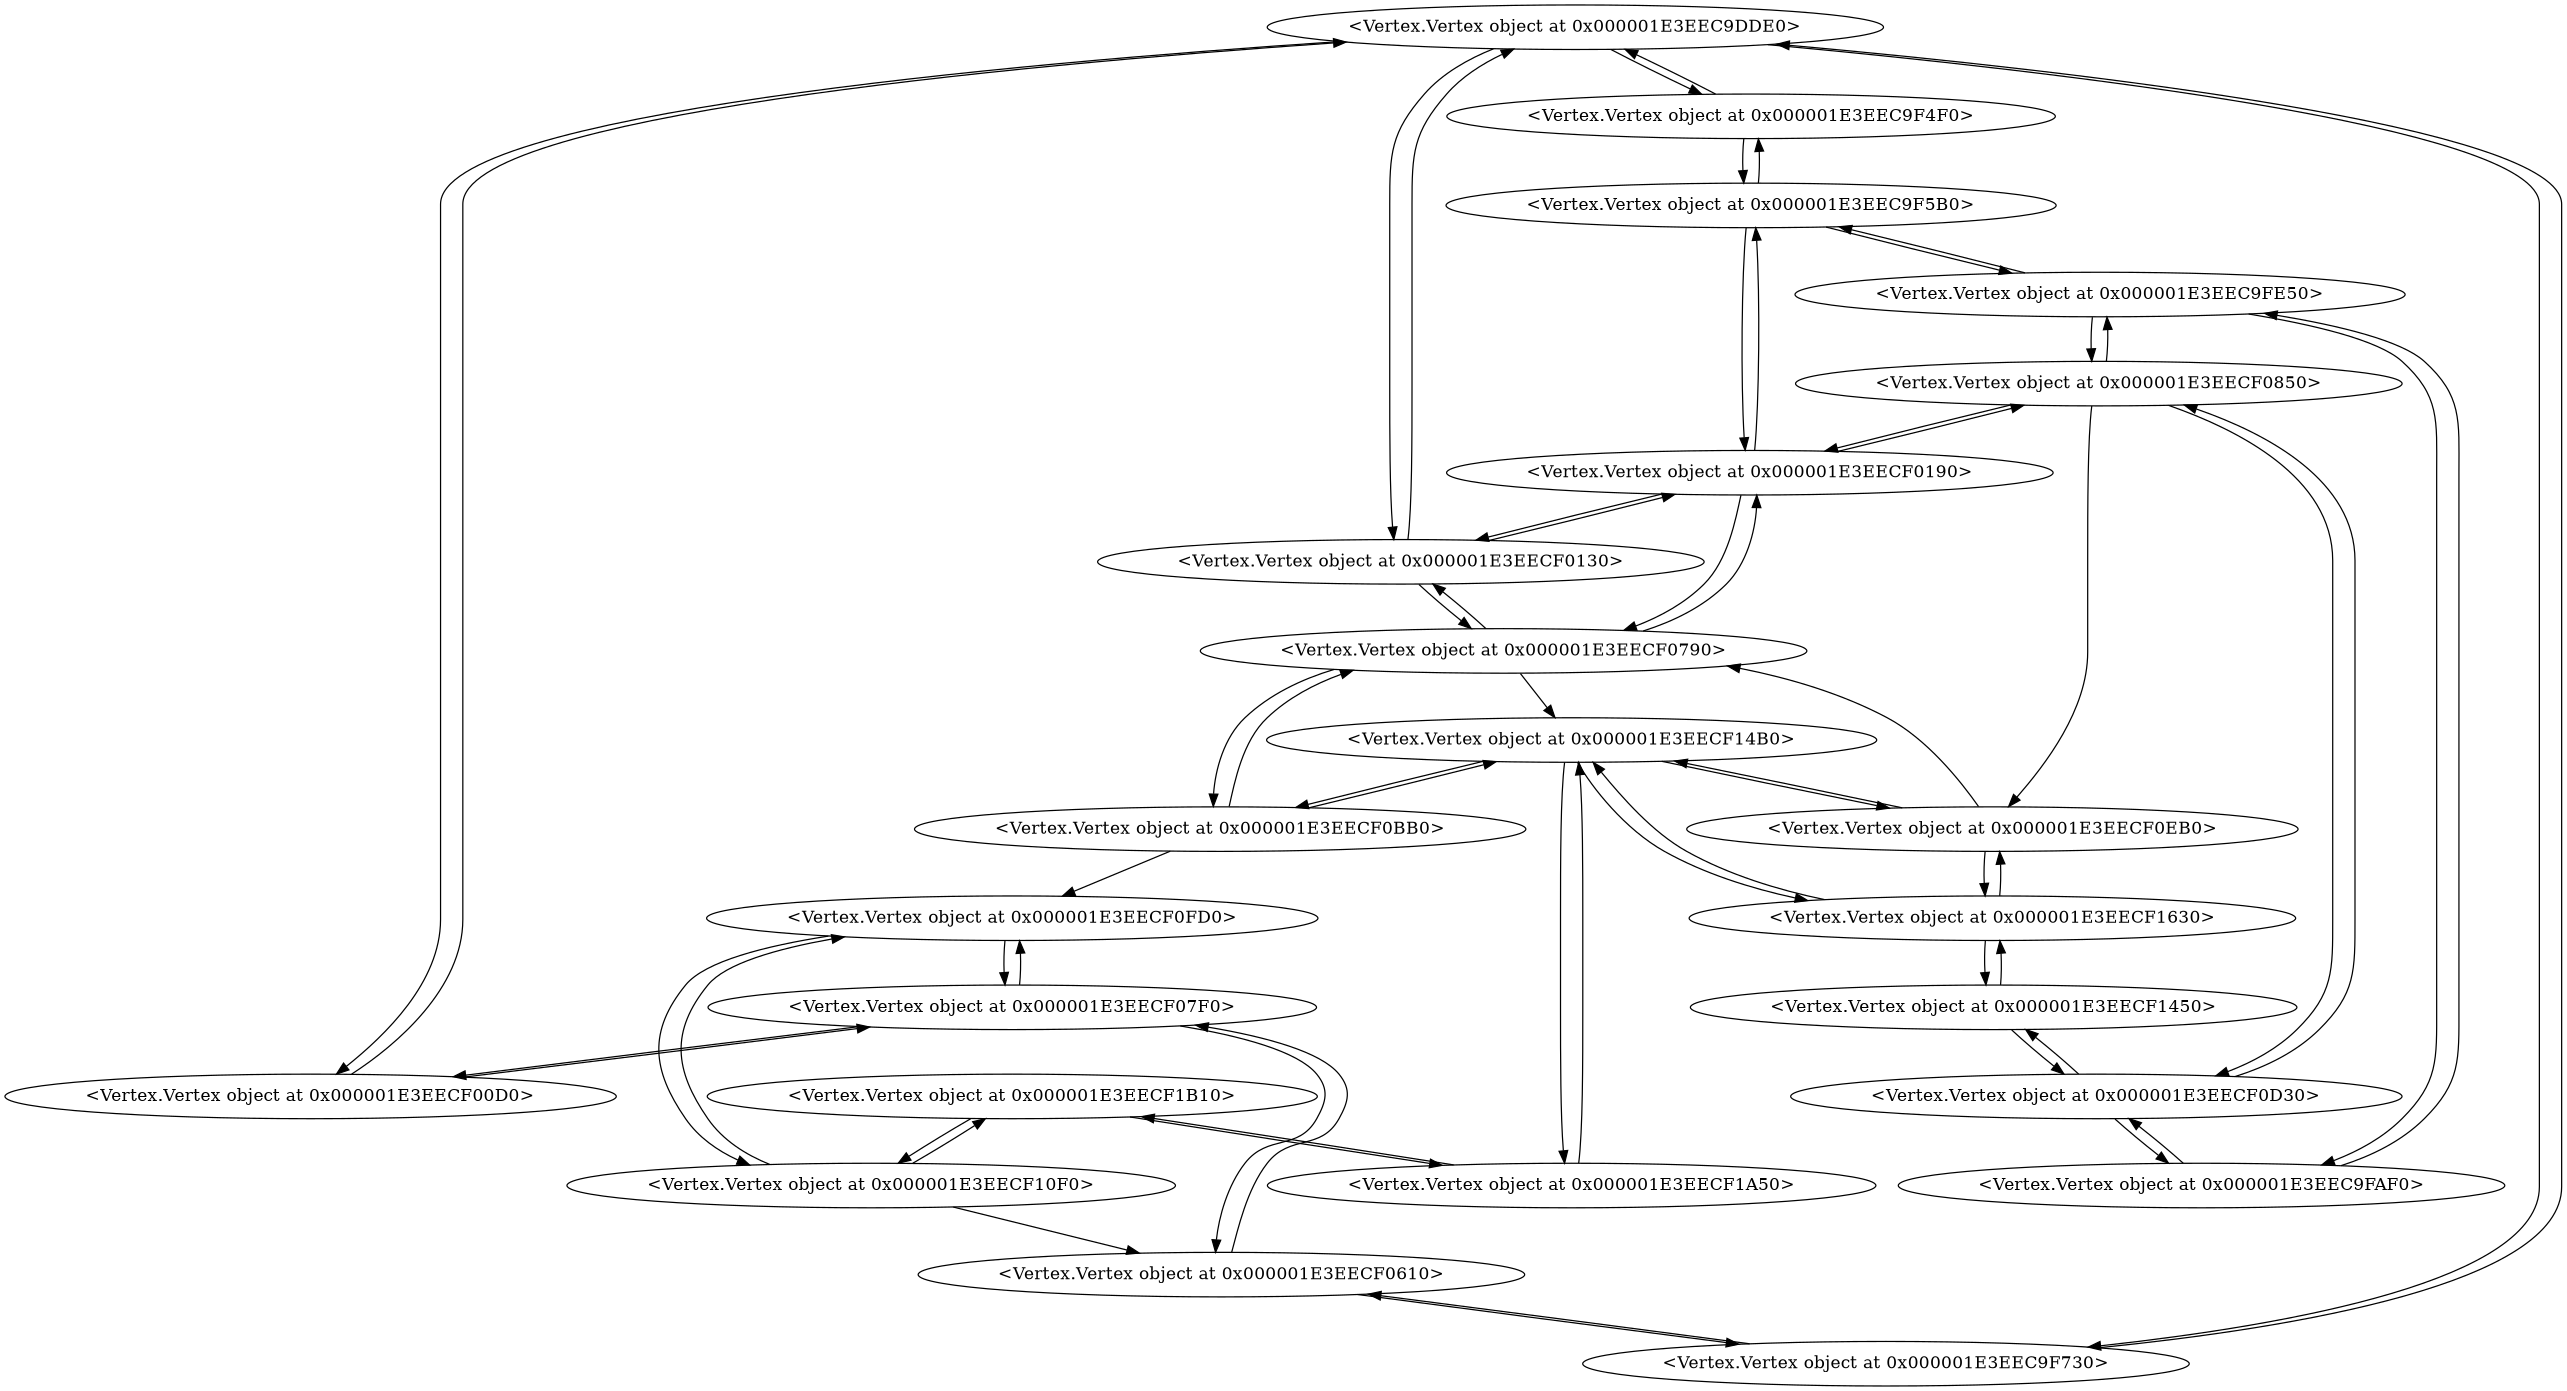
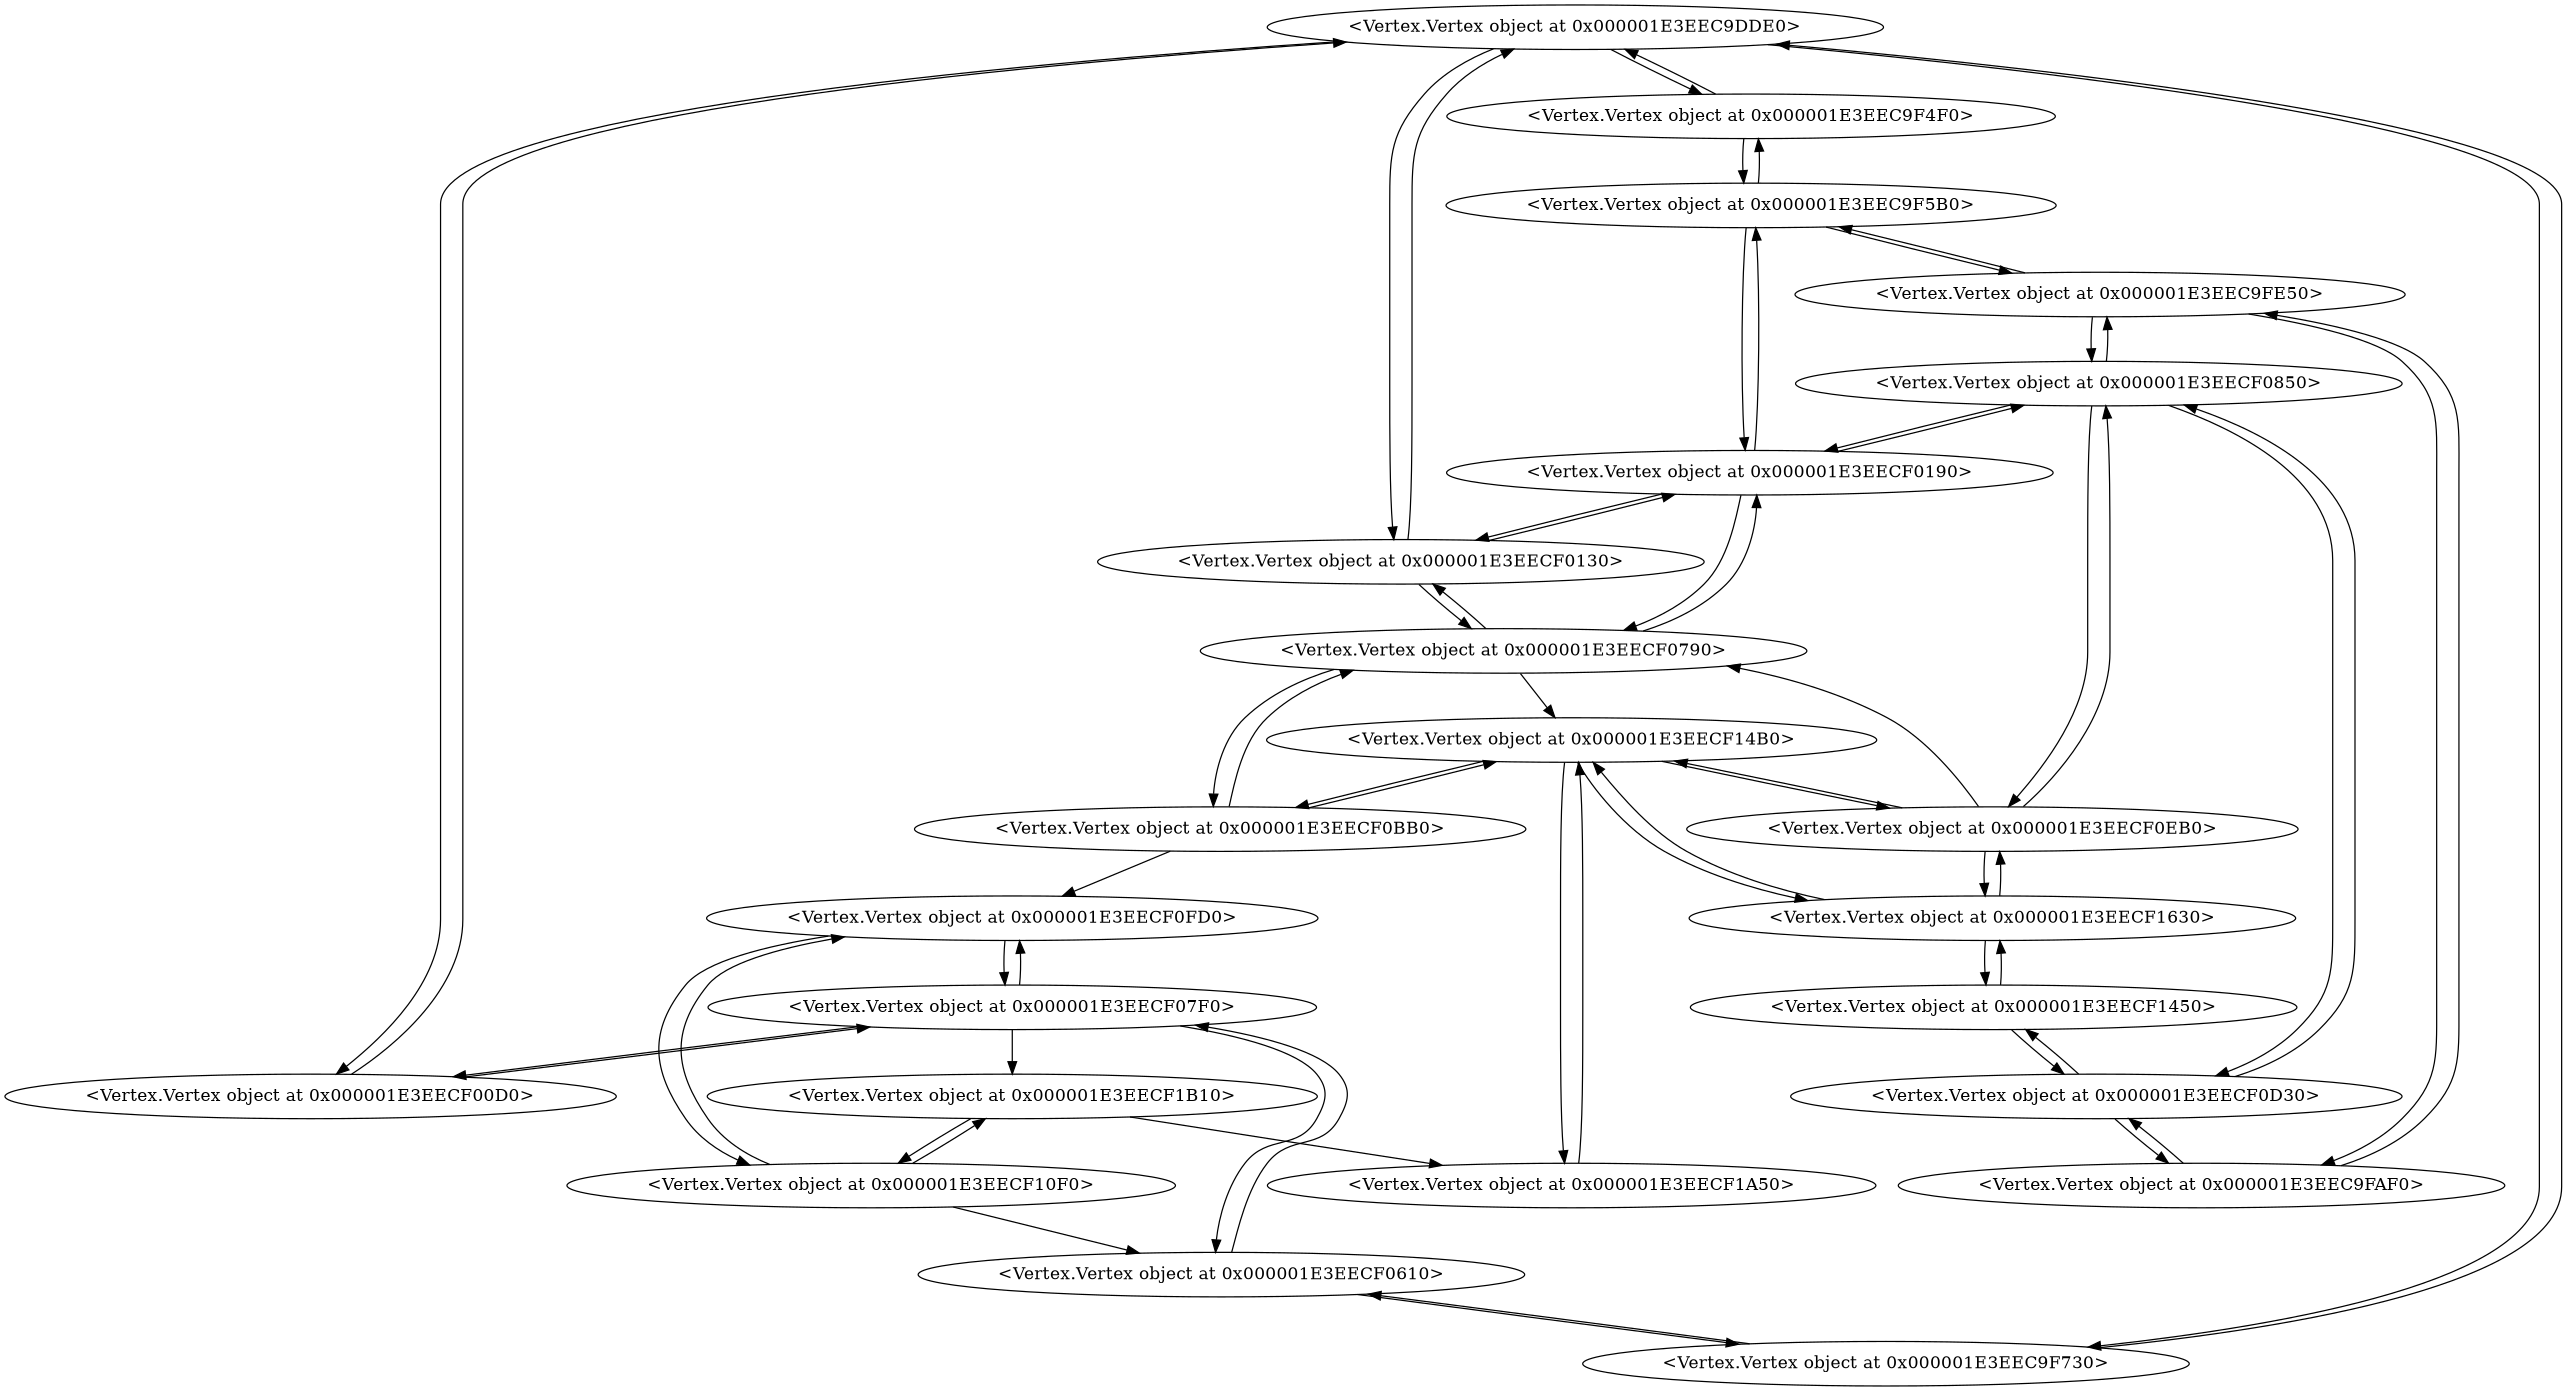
none -> (2110, 626)
(1304, 1142) -> (1012, 1046)
